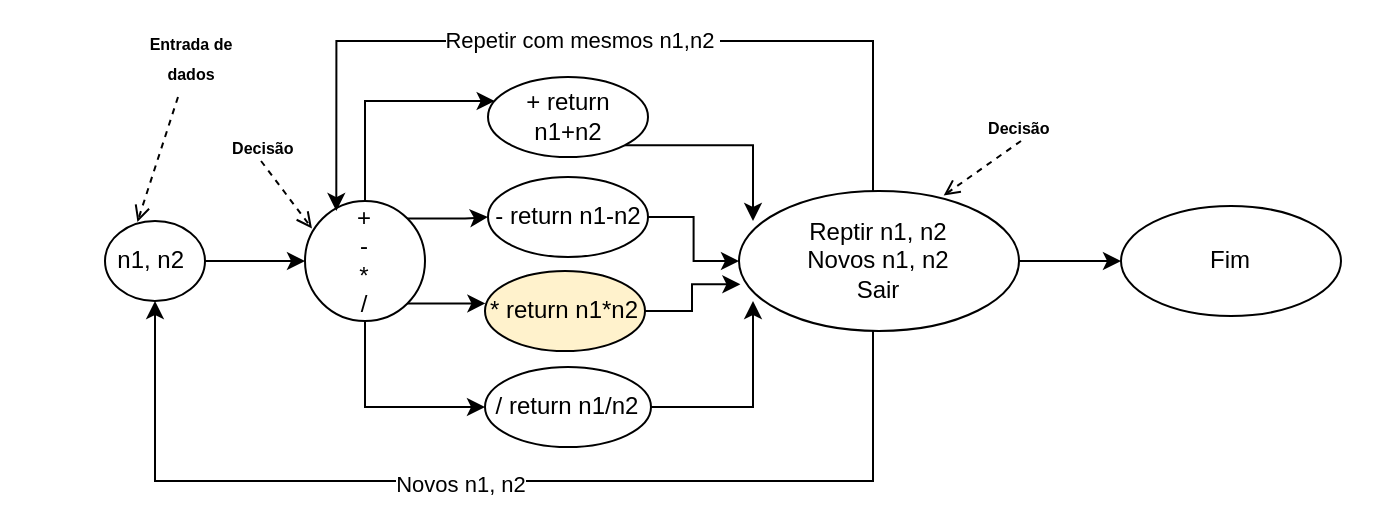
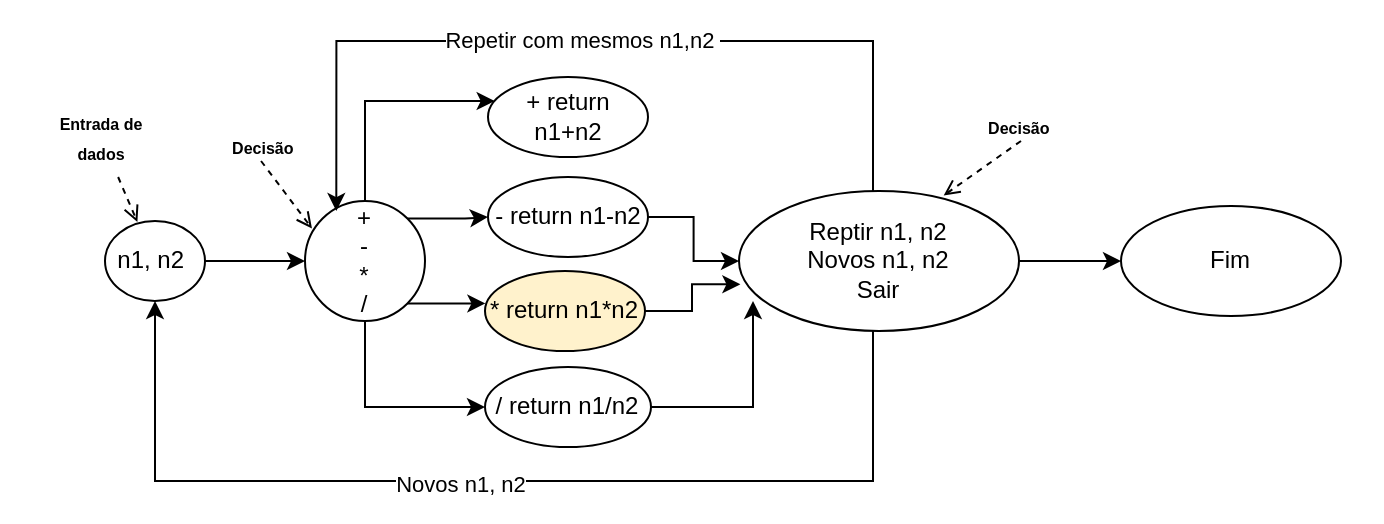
(191, 57) -> (101, 137)
(720, 145) -> none
